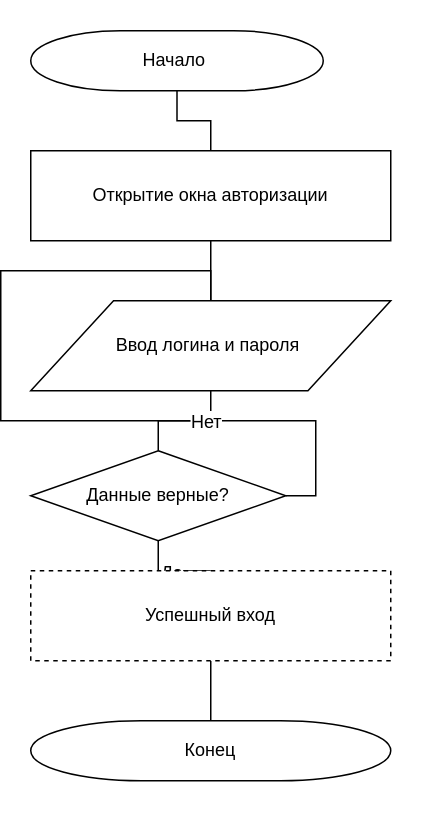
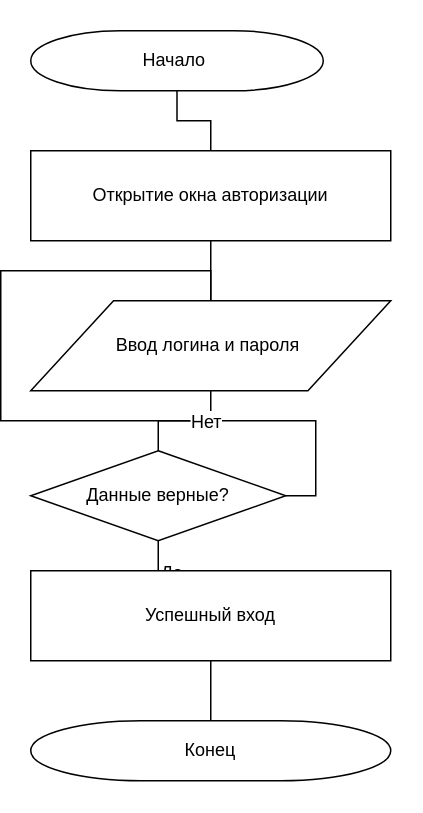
(211, 616) -> (211, 616)
